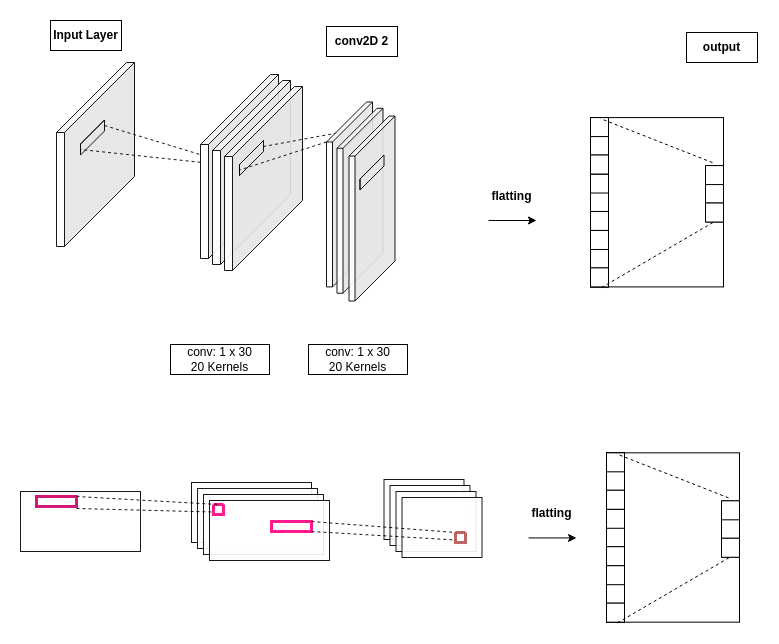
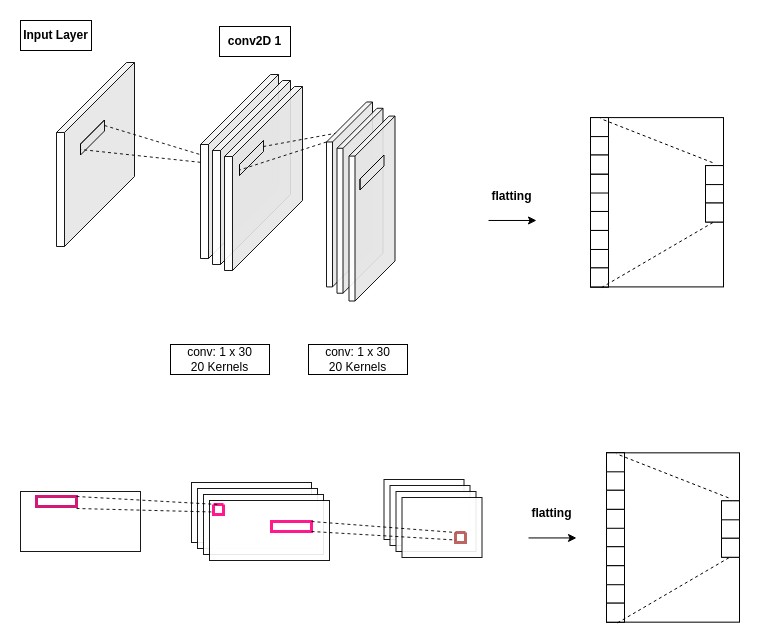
(86, 36) -> (56, 36)
none -> (255, 42)
(362, 42) -> none
(722, 48) -> none
